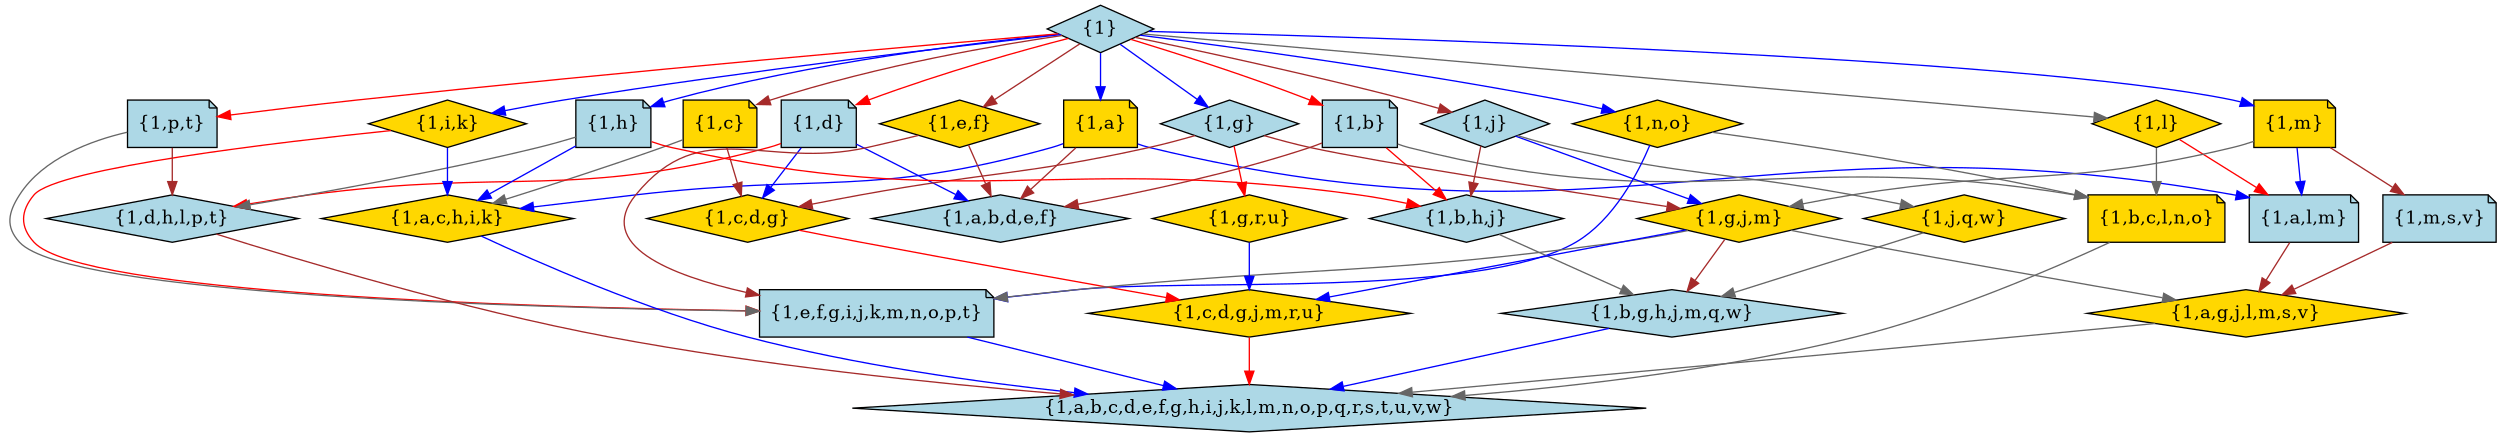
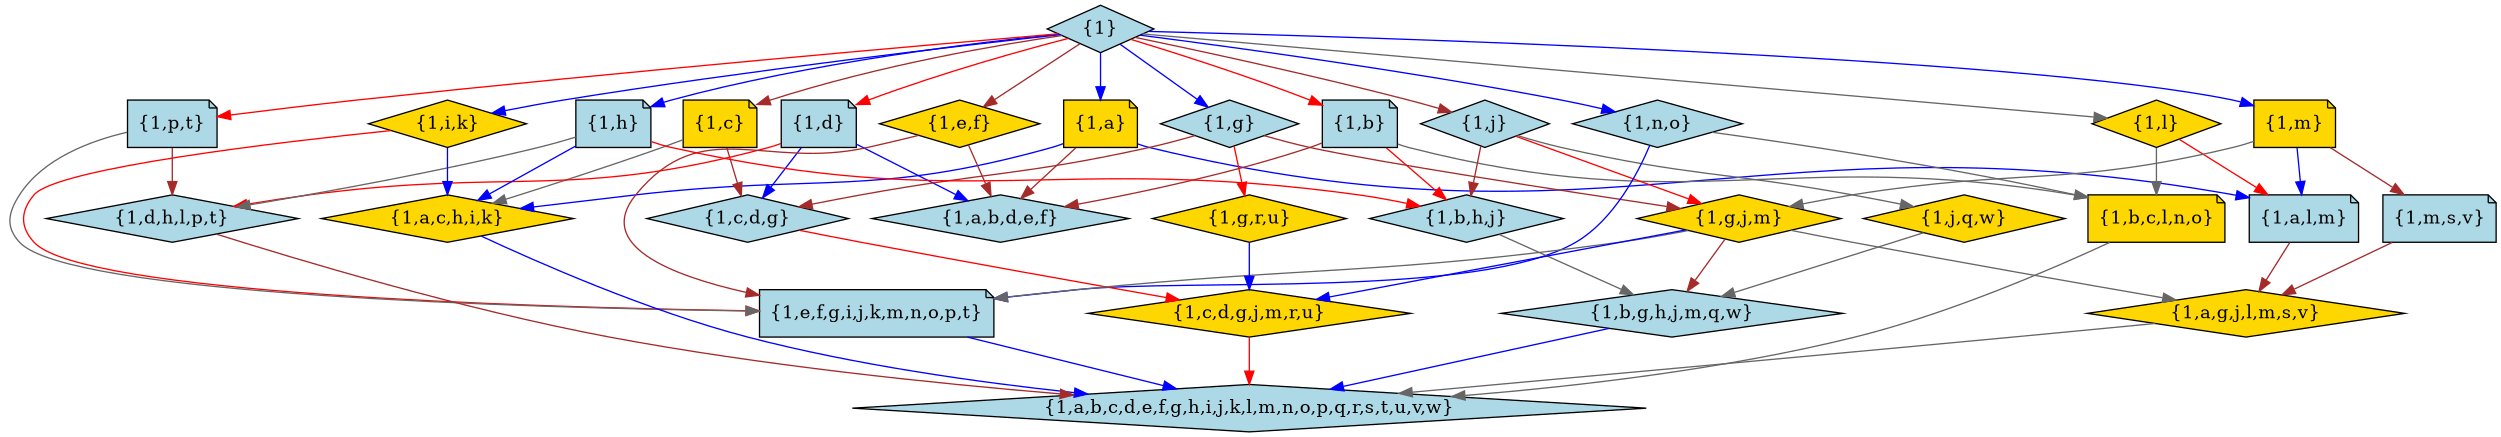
(1657, 124) -> (1657, 124)
(1602, 168) -> (1602, 168)
(748, 219) -> (748, 219)
